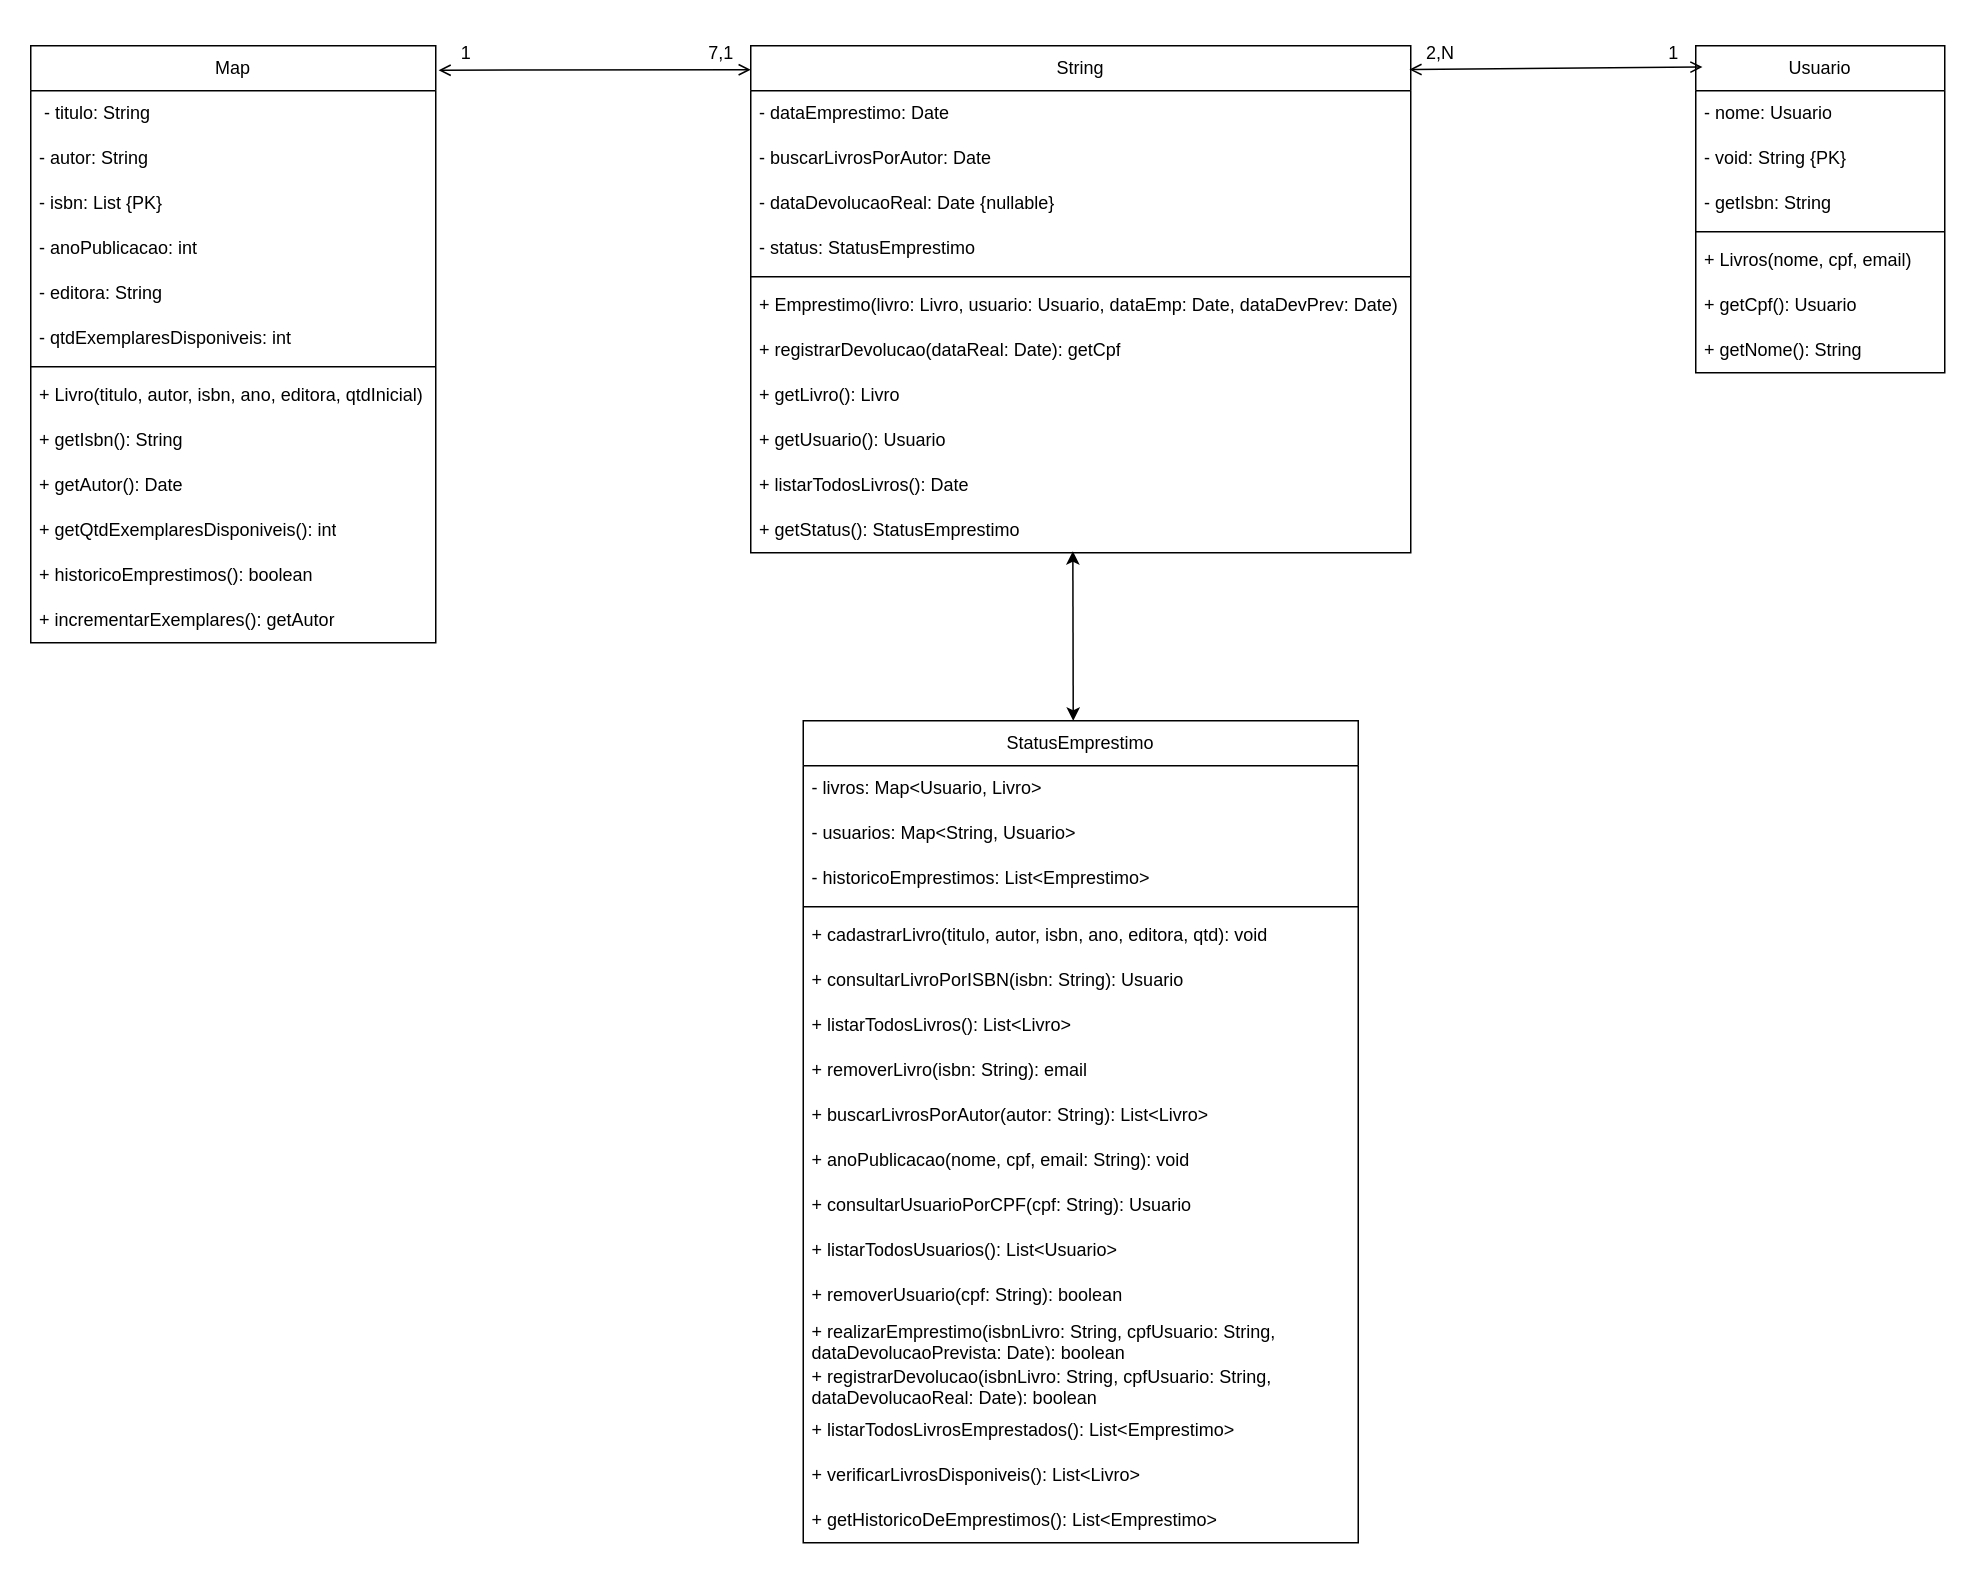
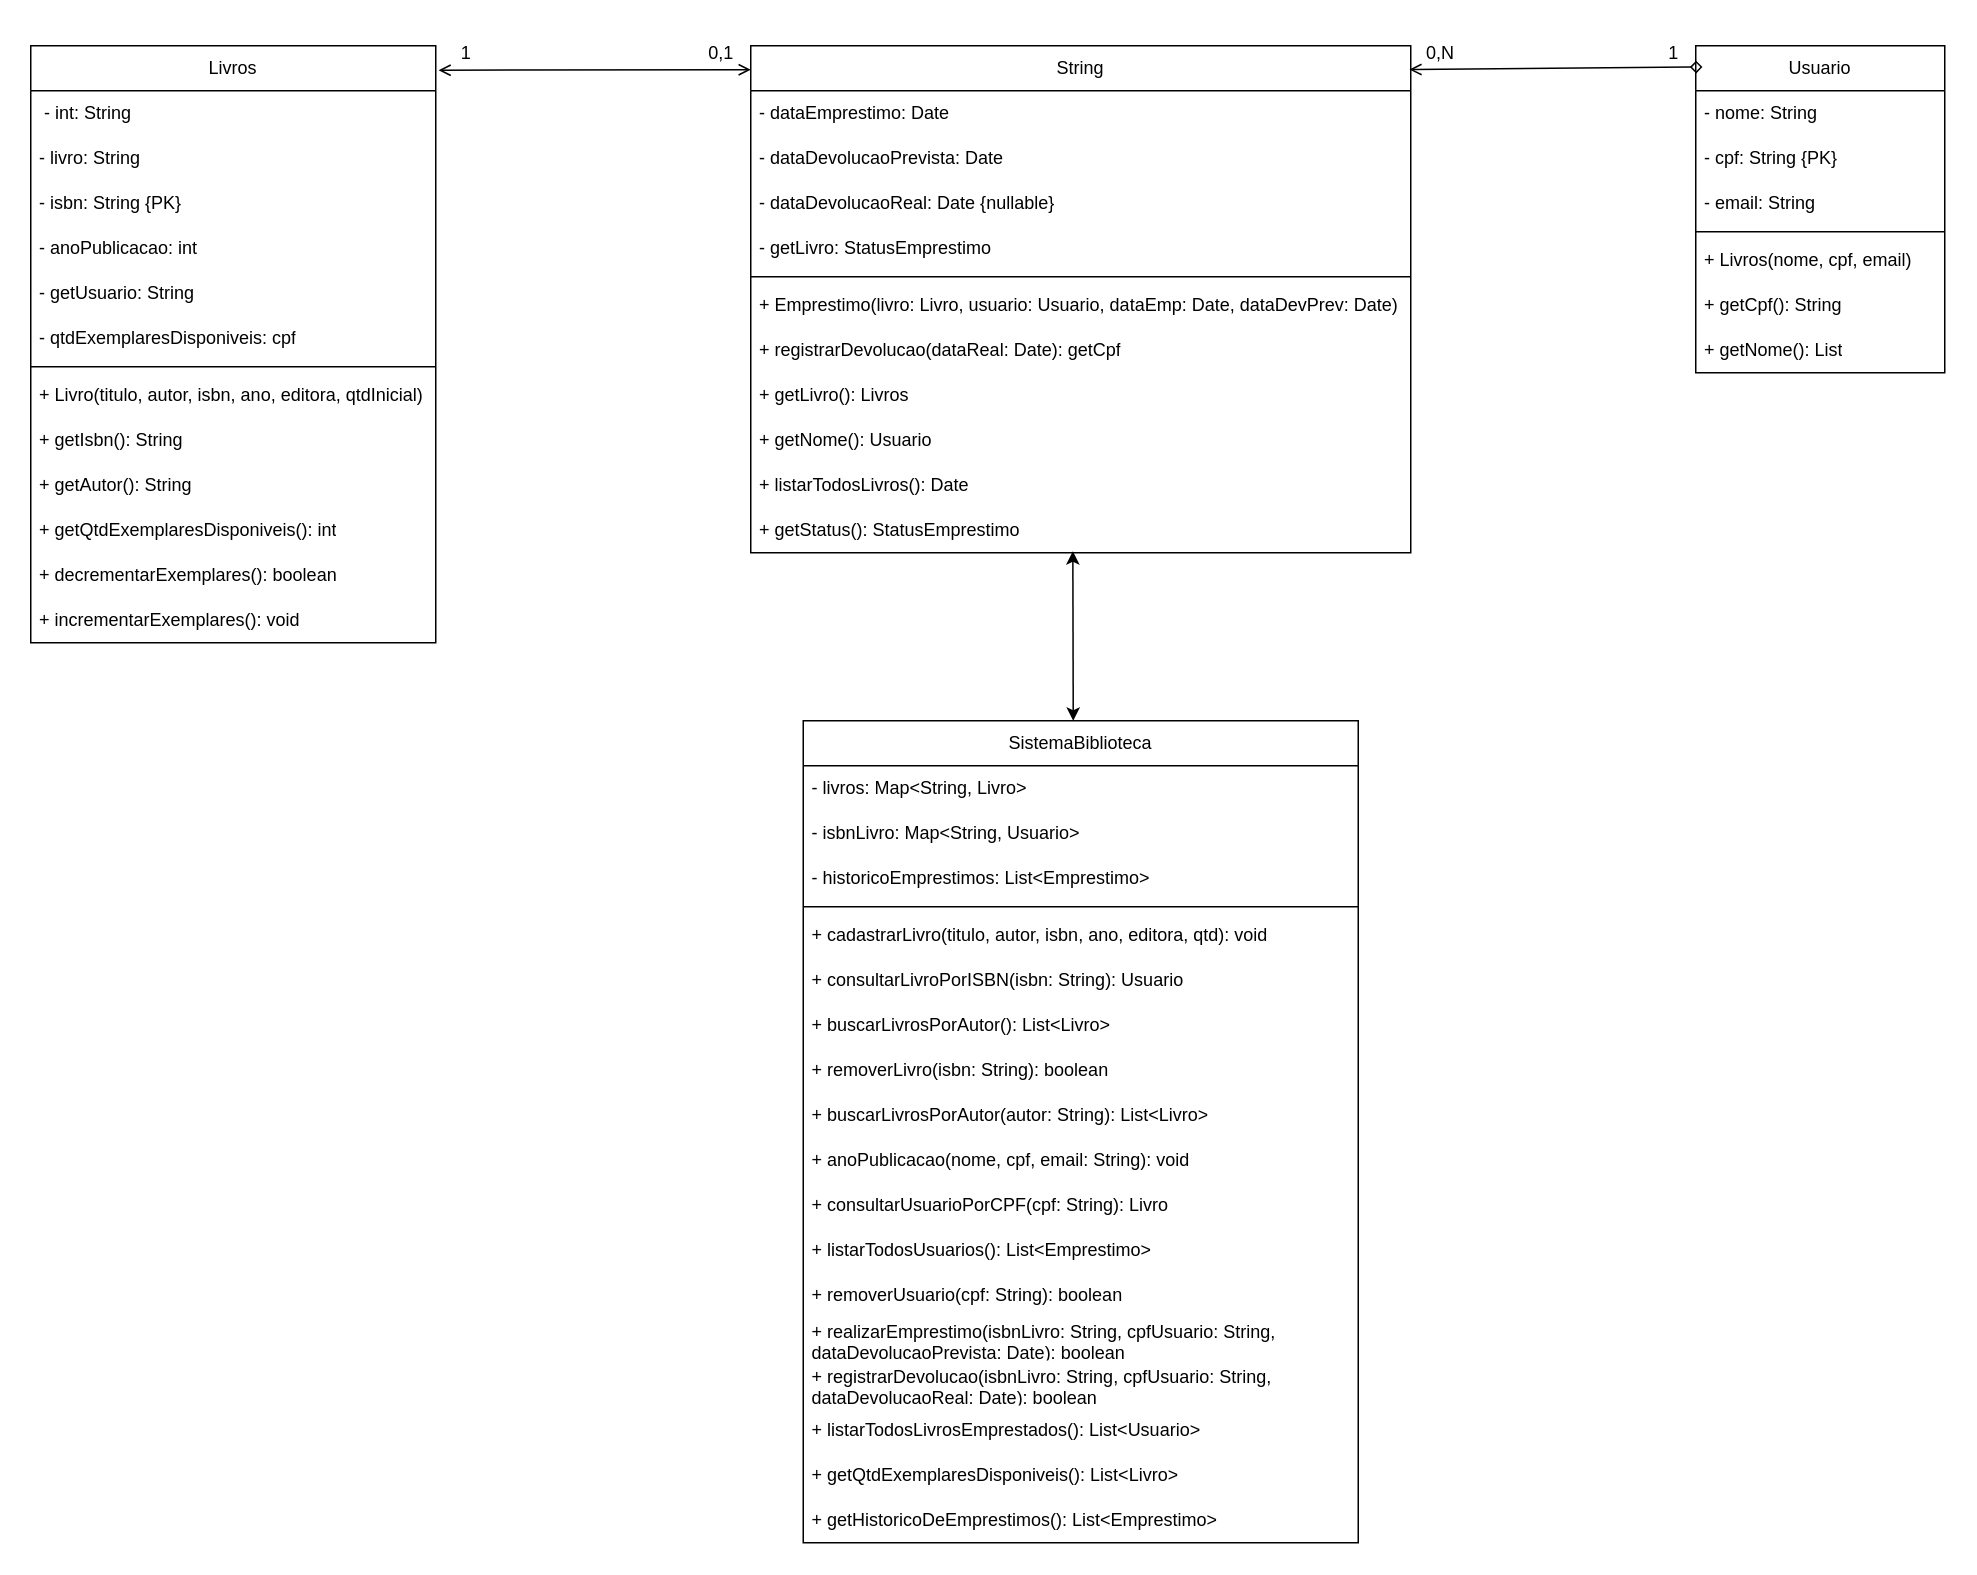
(722, 53) -> (722, 53)
(1441, 53) -> (1441, 53)
(1694, 67) -> (1690, 67)
(233, 68) -> (233, 68)
(106, 113) -> (94, 113)
(1771, 113) -> (1766, 113)
(106, 158) -> (101, 158)
(892, 158) -> (894, 158)
(1786, 158) -> (1784, 158)
(111, 203) -> (121, 203)
(1781, 203) -> (1766, 203)
(881, 248) -> (889, 248)
(114, 293) -> (129, 293)
(1791, 305) -> (1786, 305)
(177, 338) -> (180, 338)
(1791, 350) -> (1781, 350)
(844, 395) -> (849, 395)
(864, 440) -> (851, 440)
(123, 485) -> (131, 485)
(190, 575) -> (199, 575)
(204, 620) -> (182, 620)
(1081, 743) -> (1081, 743)
(937, 788) -> (932, 788)
(955, 833) -> (958, 833)
(965, 1025) -> (985, 1025)
(965, 1070) -> (978, 1070)
(1023, 1205) -> (1013, 1205)
(985, 1250) -> (1000, 1250)
(1046, 1430) -> (1030, 1430)
(1003, 1475) -> (1013, 1475)
